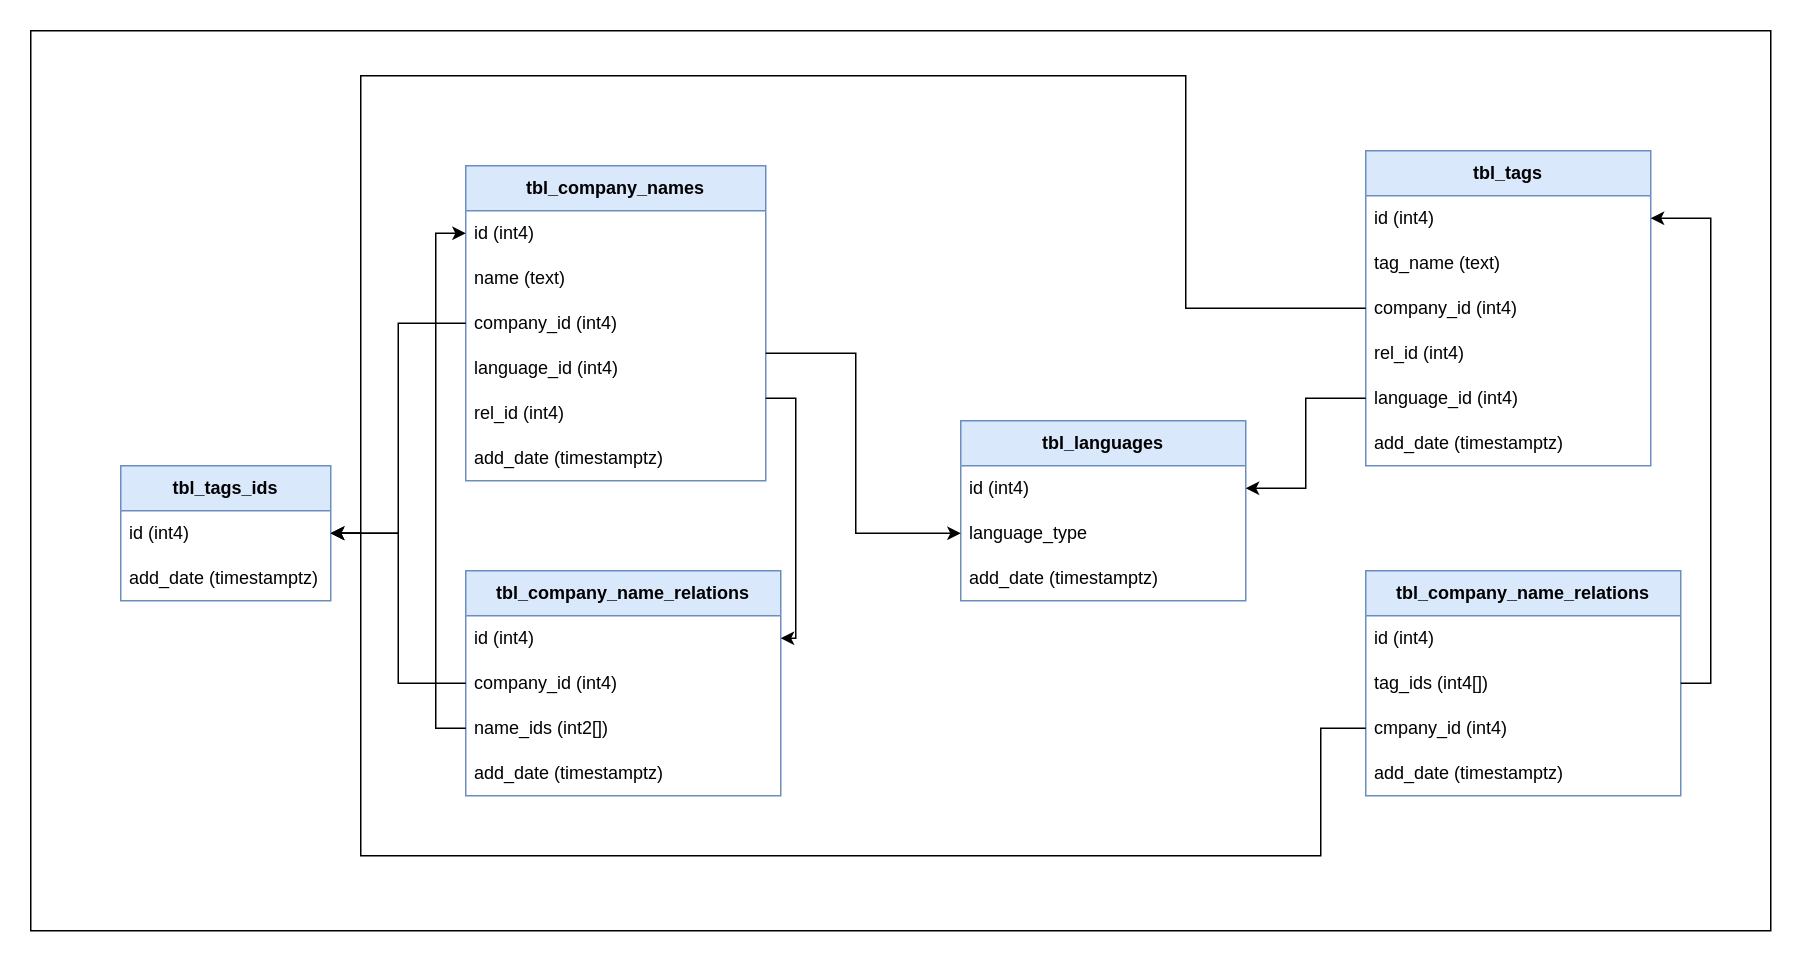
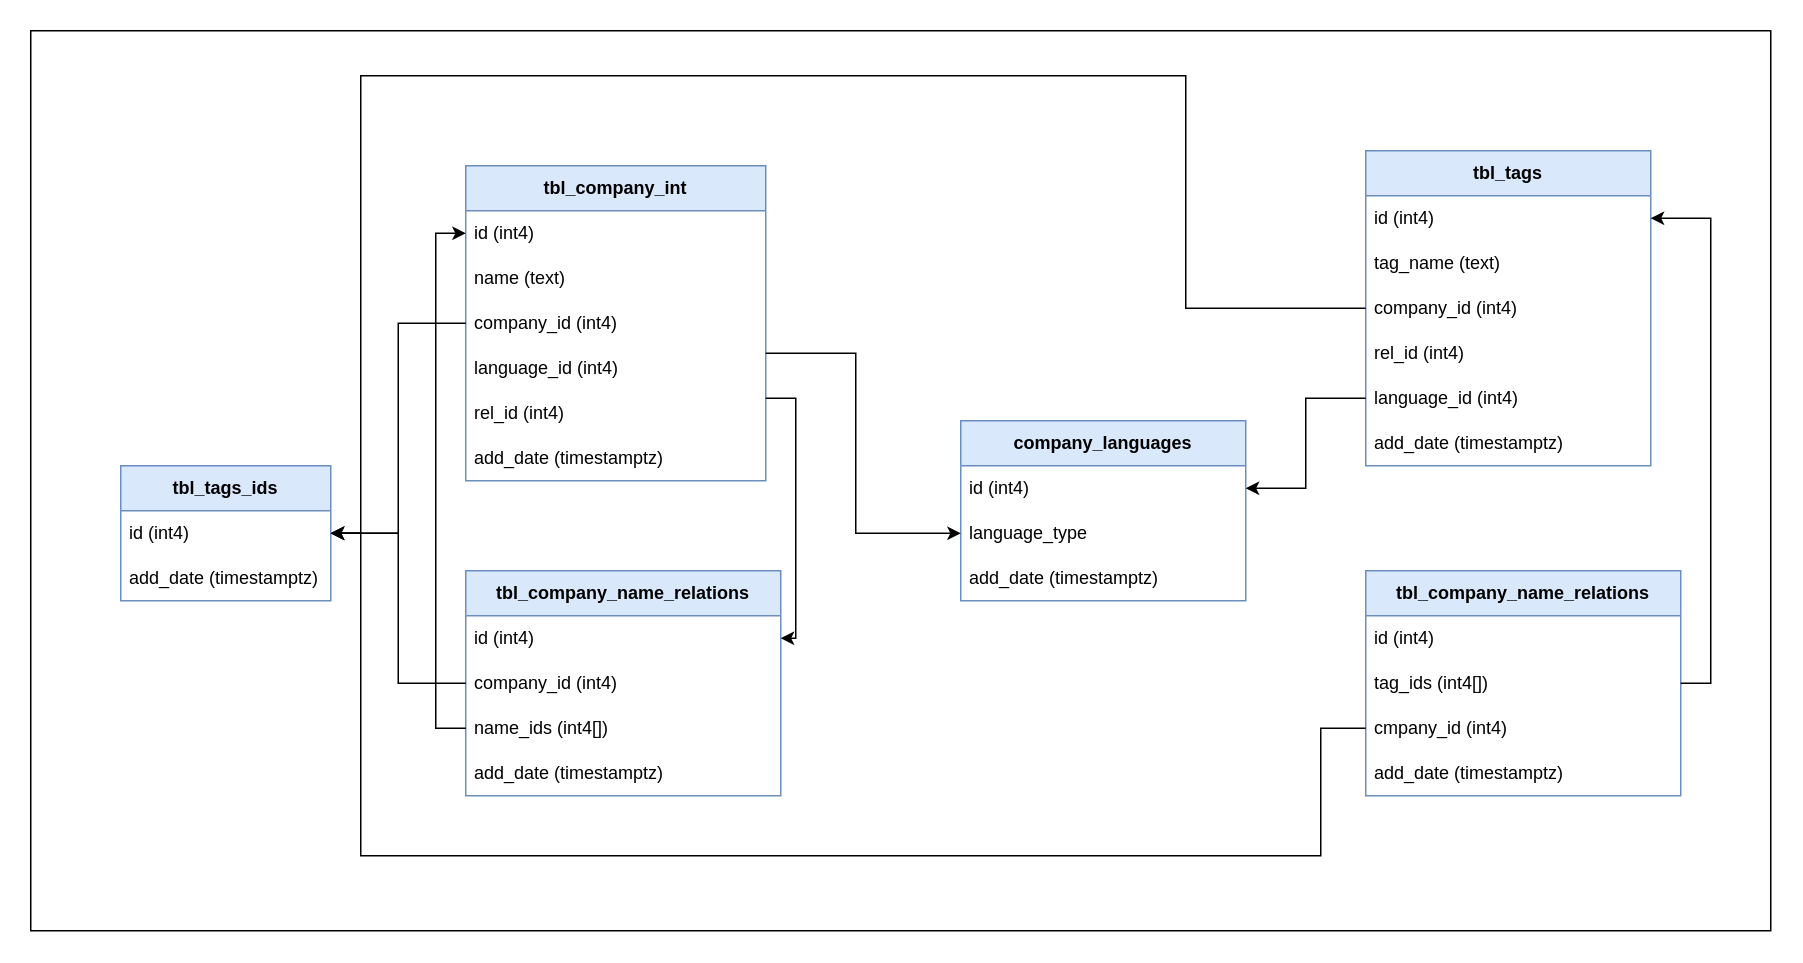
(616, 188) -> (616, 188)
(1103, 443) -> (1103, 443)
(553, 728) -> (553, 728)
